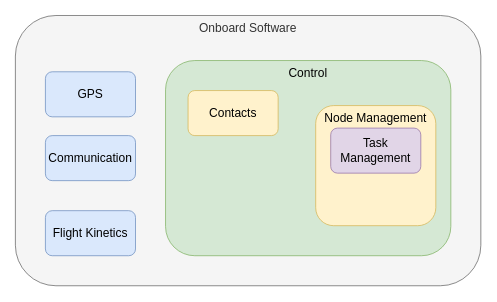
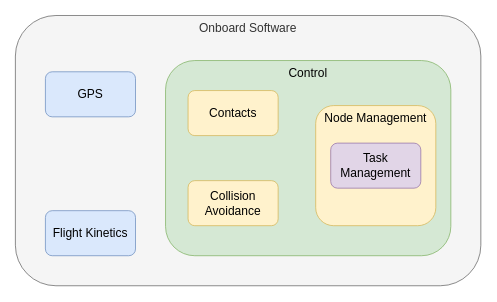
(375, 150) -> (375, 165)
(90, 158) -> none
none -> (233, 203)
